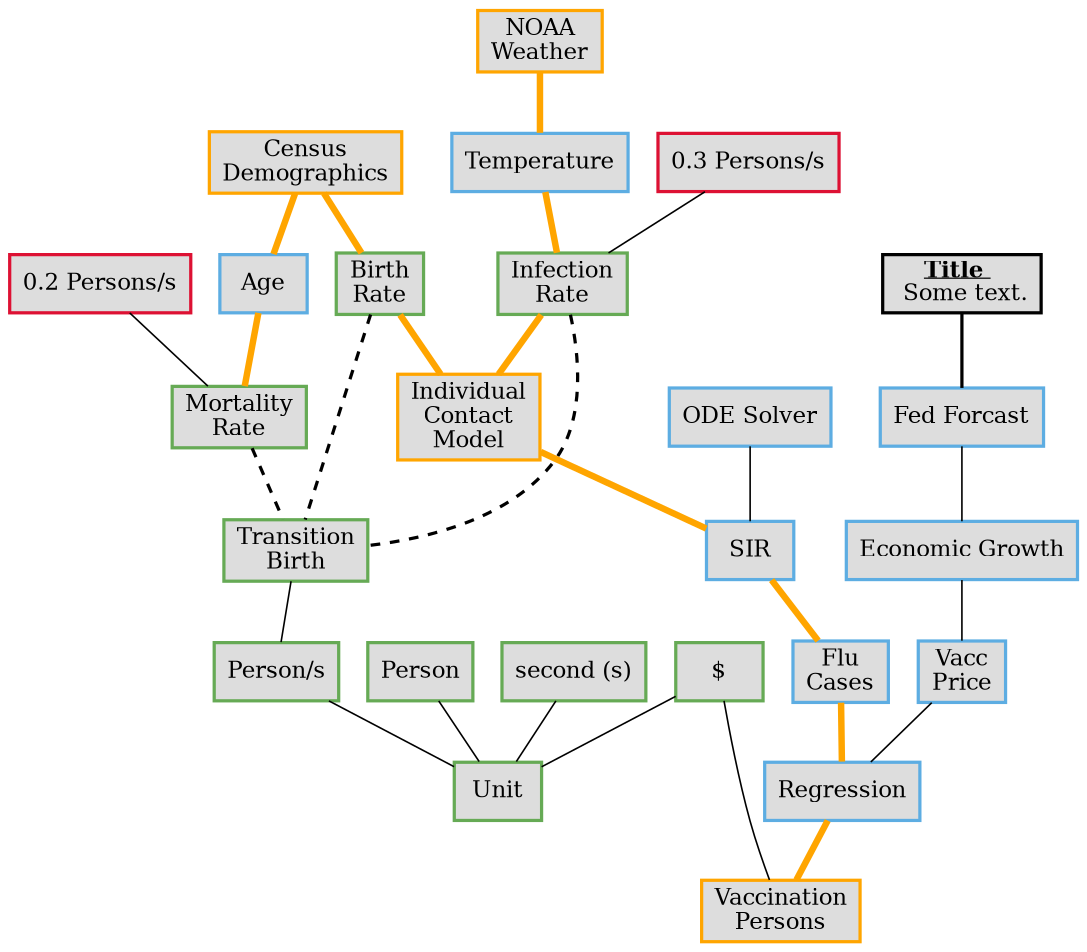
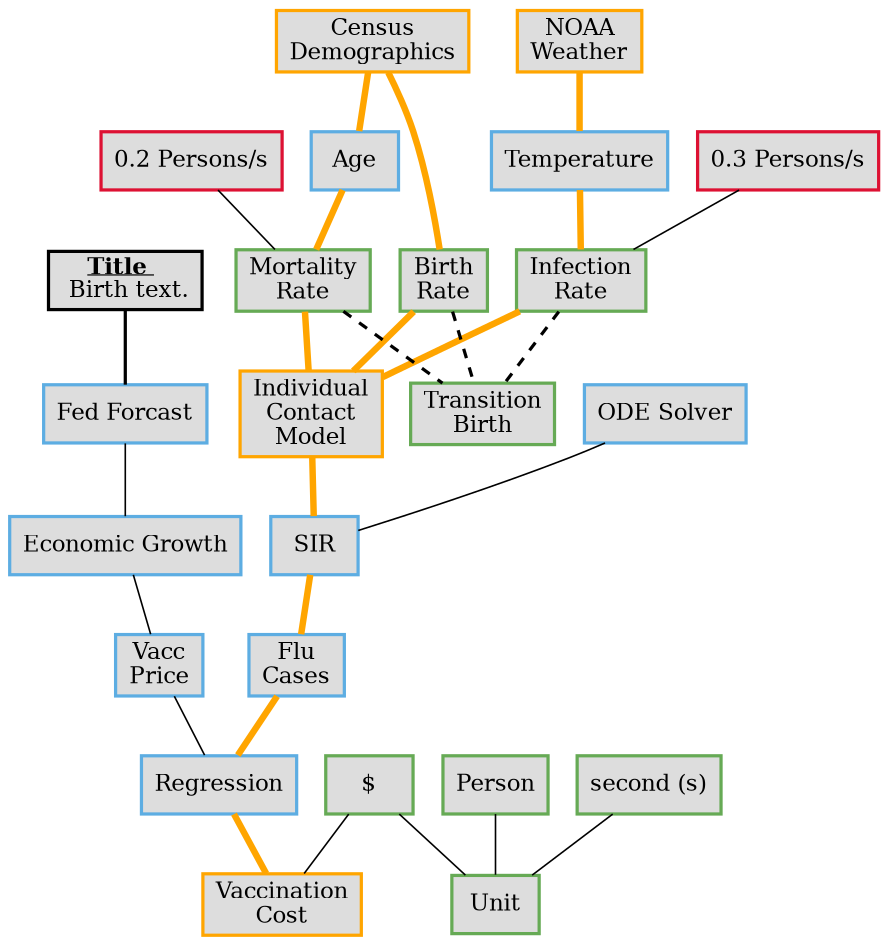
(962, 293) -> (125, 290)
none -> (307, 341)
(276, 672) -> none
(781, 911) -> (282, 905)
